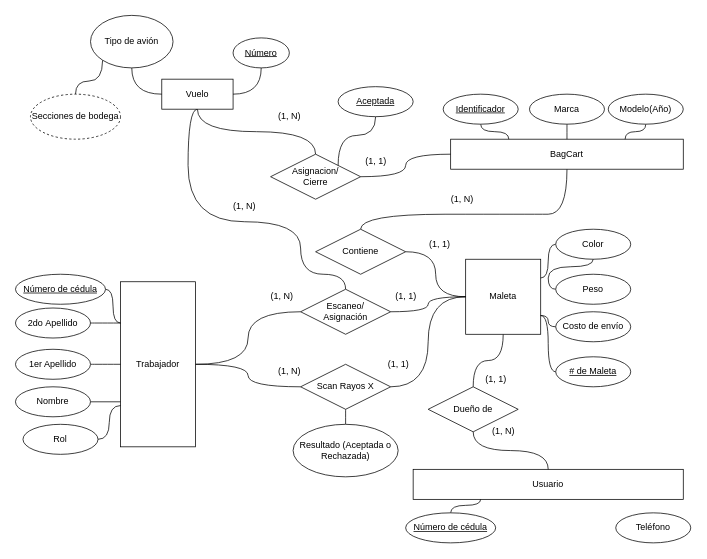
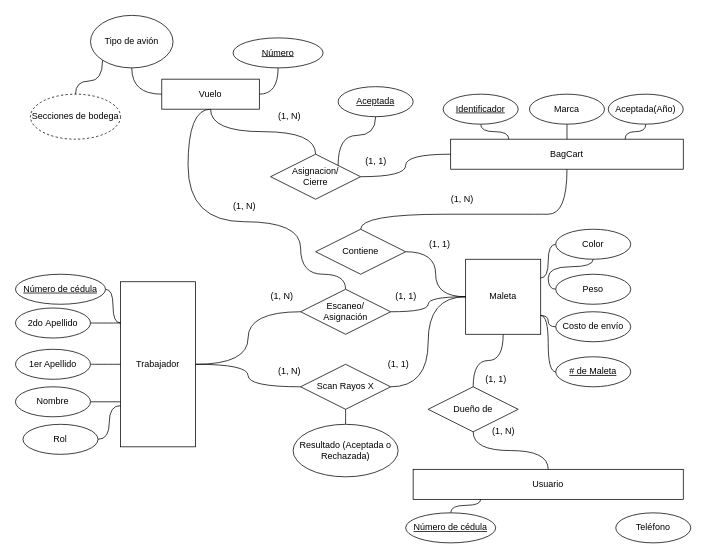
(261, 53) -> (278, 53)
(197, 94) -> (210, 94)
(645, 109) -> (645, 109)
